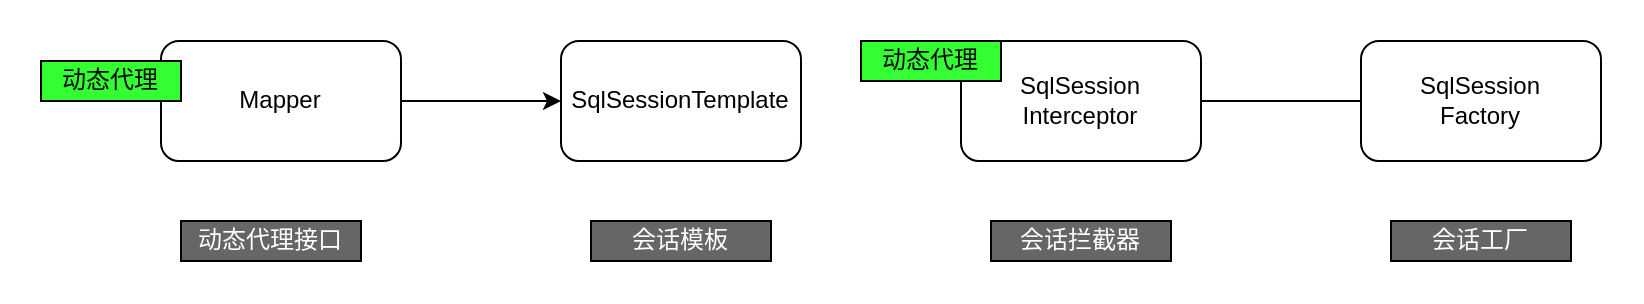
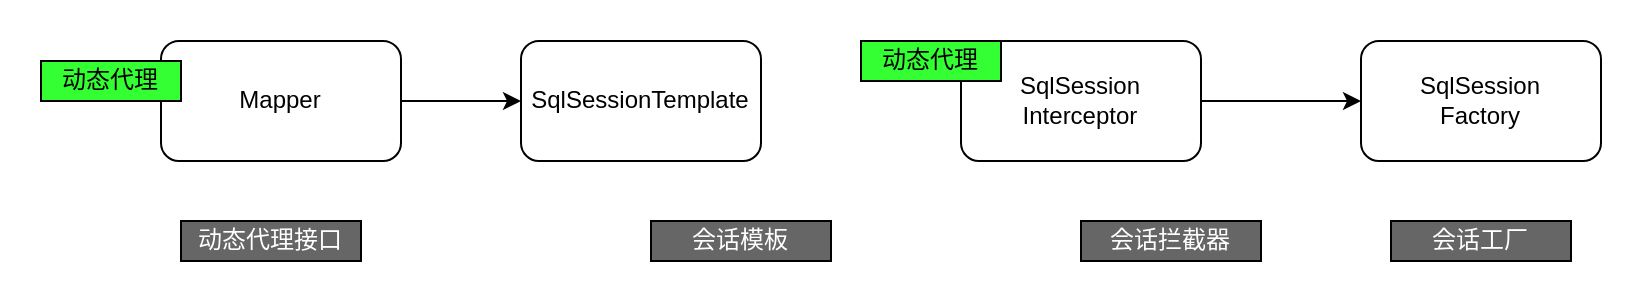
(681, 101) -> (641, 101)
(1351, 101) -> (1346, 101)
(681, 241) -> (741, 241)
(1081, 241) -> (1171, 241)
